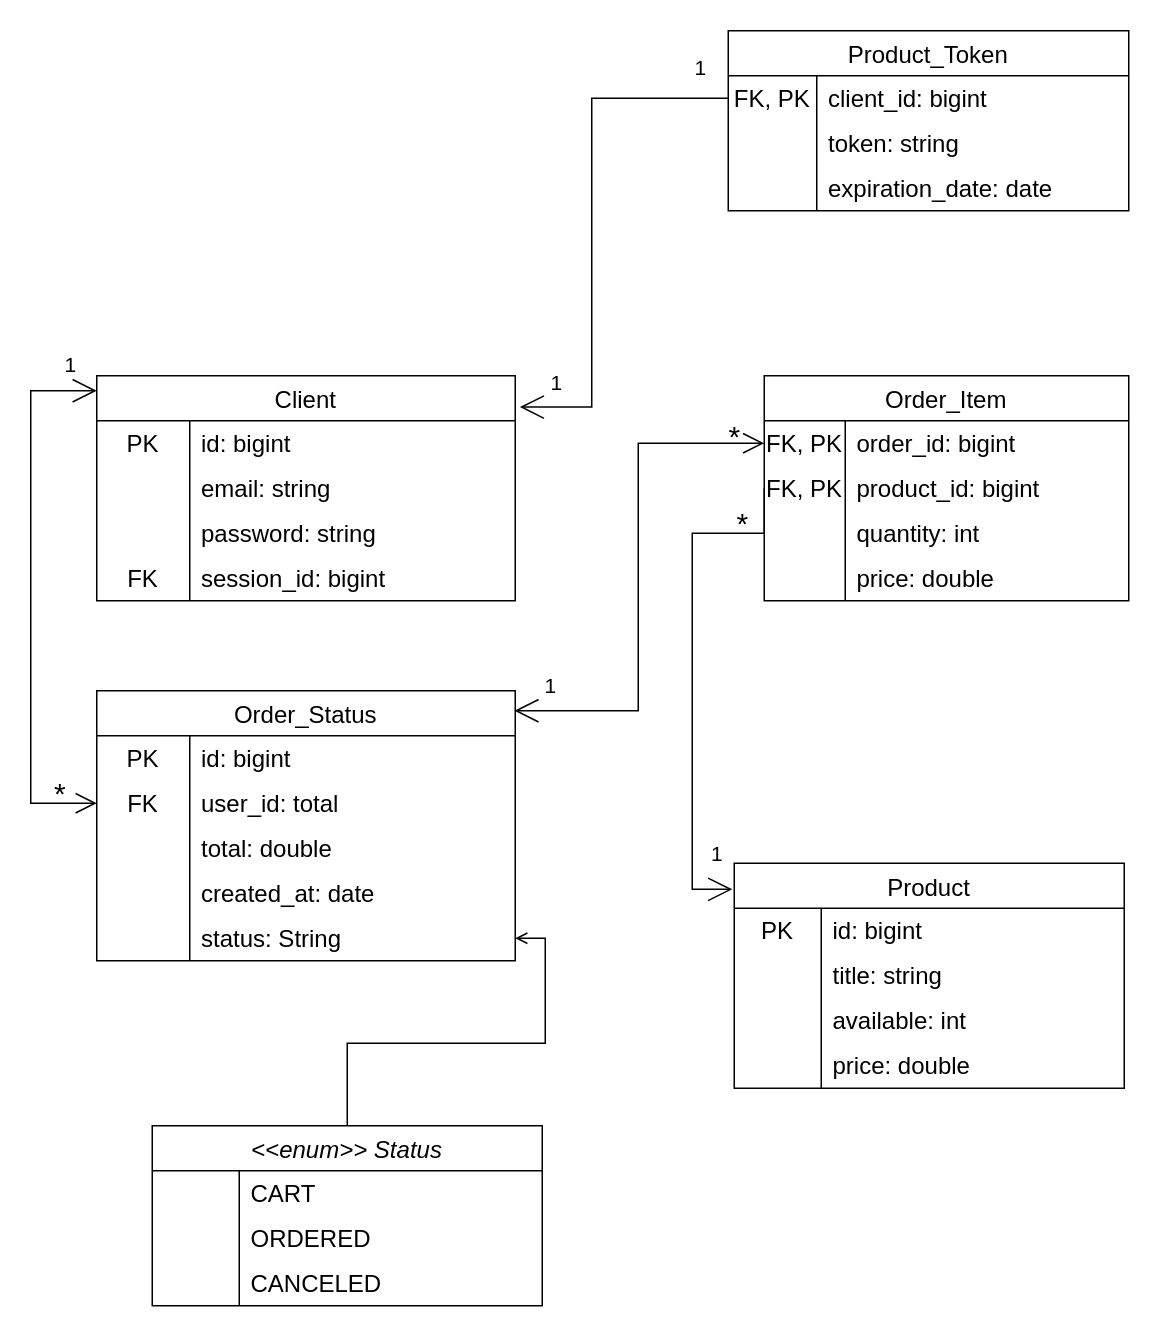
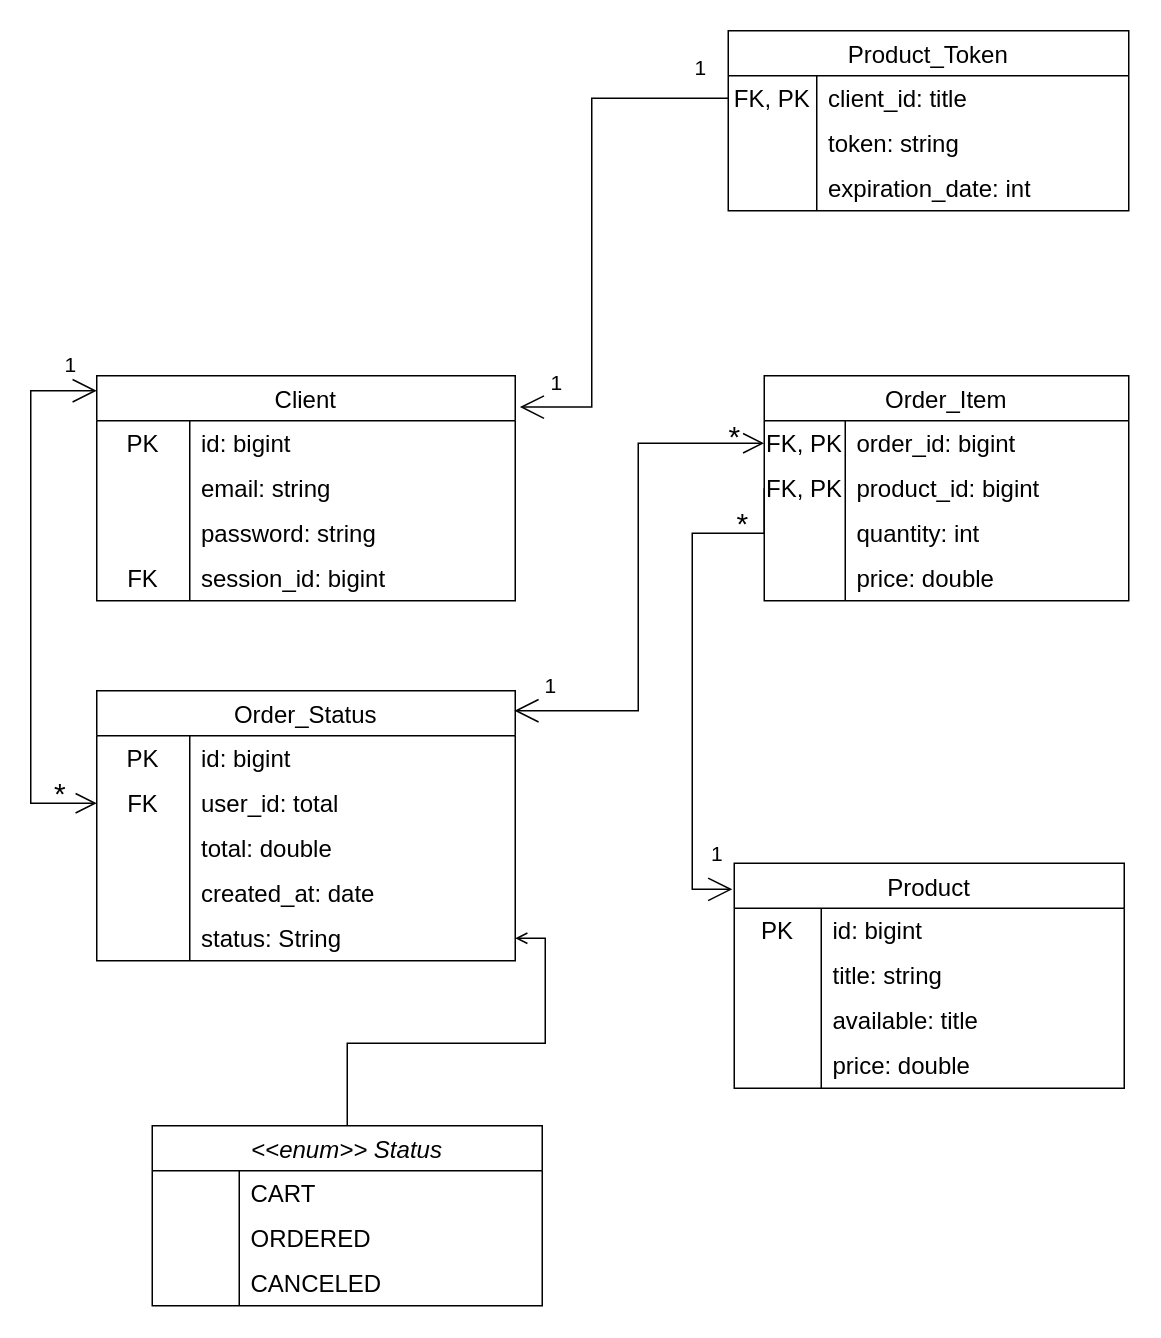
(921, 98) -> (914, 98)
(957, 188) -> (948, 188)
(909, 1021) -> (919, 1021)
